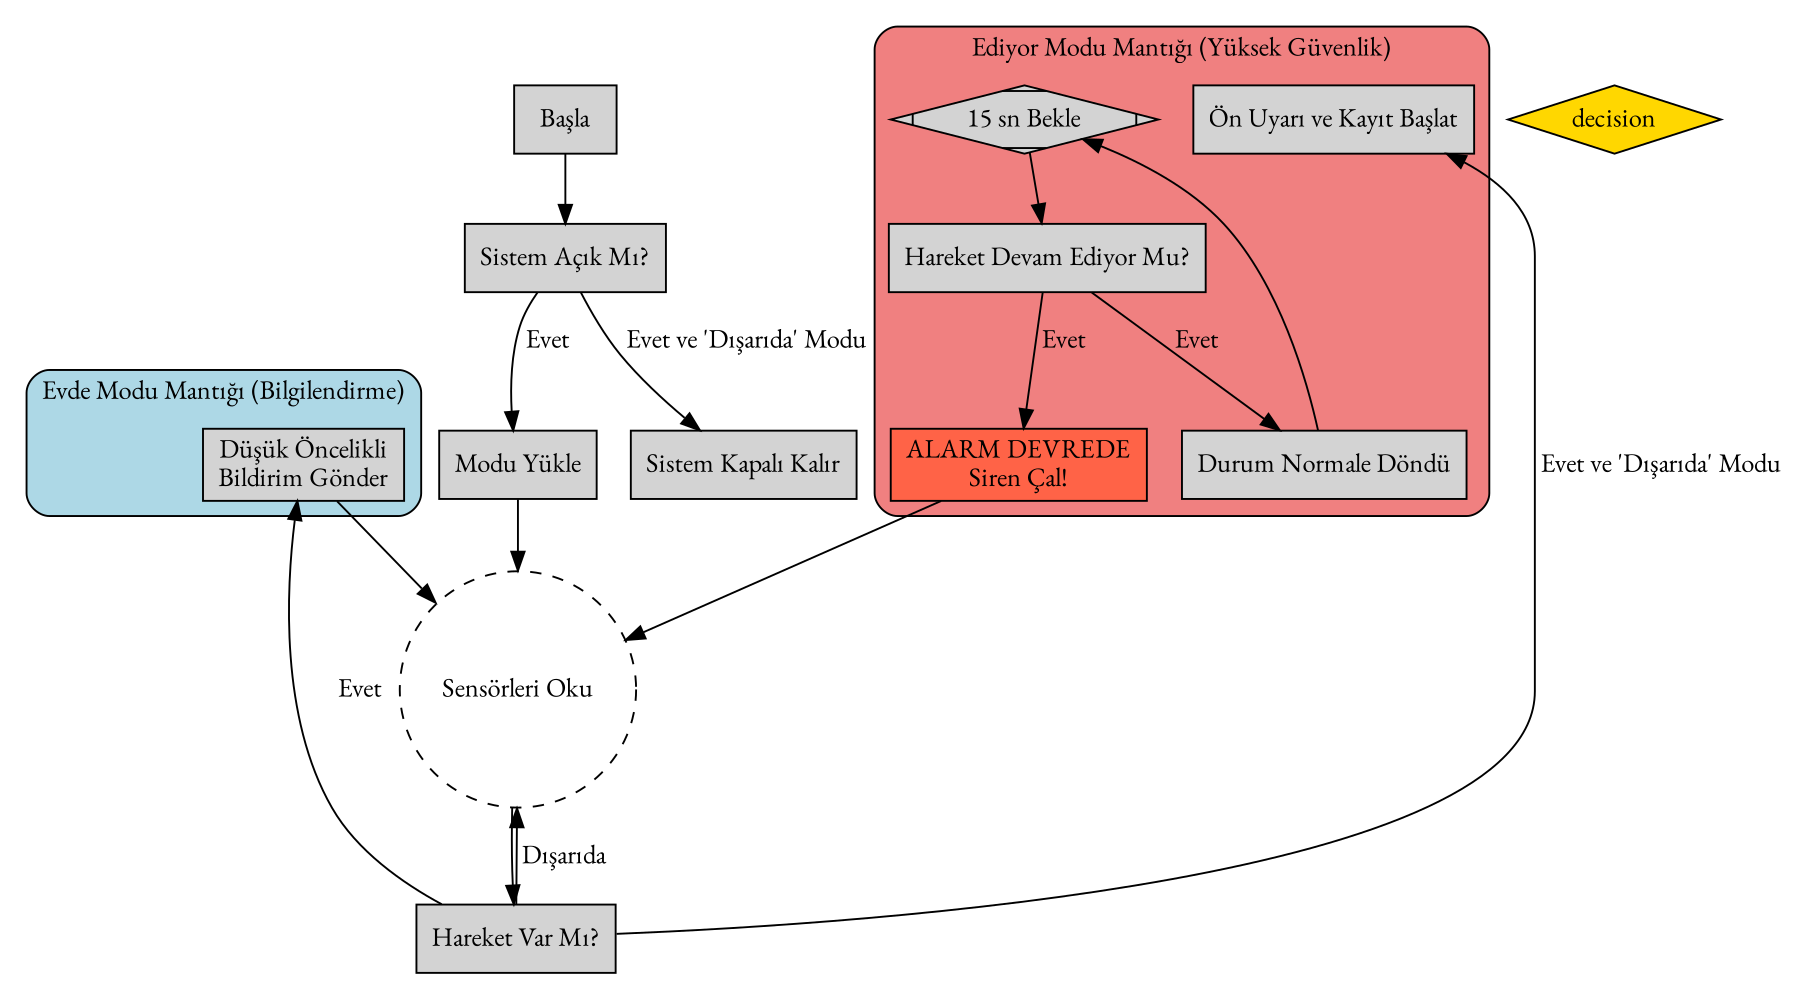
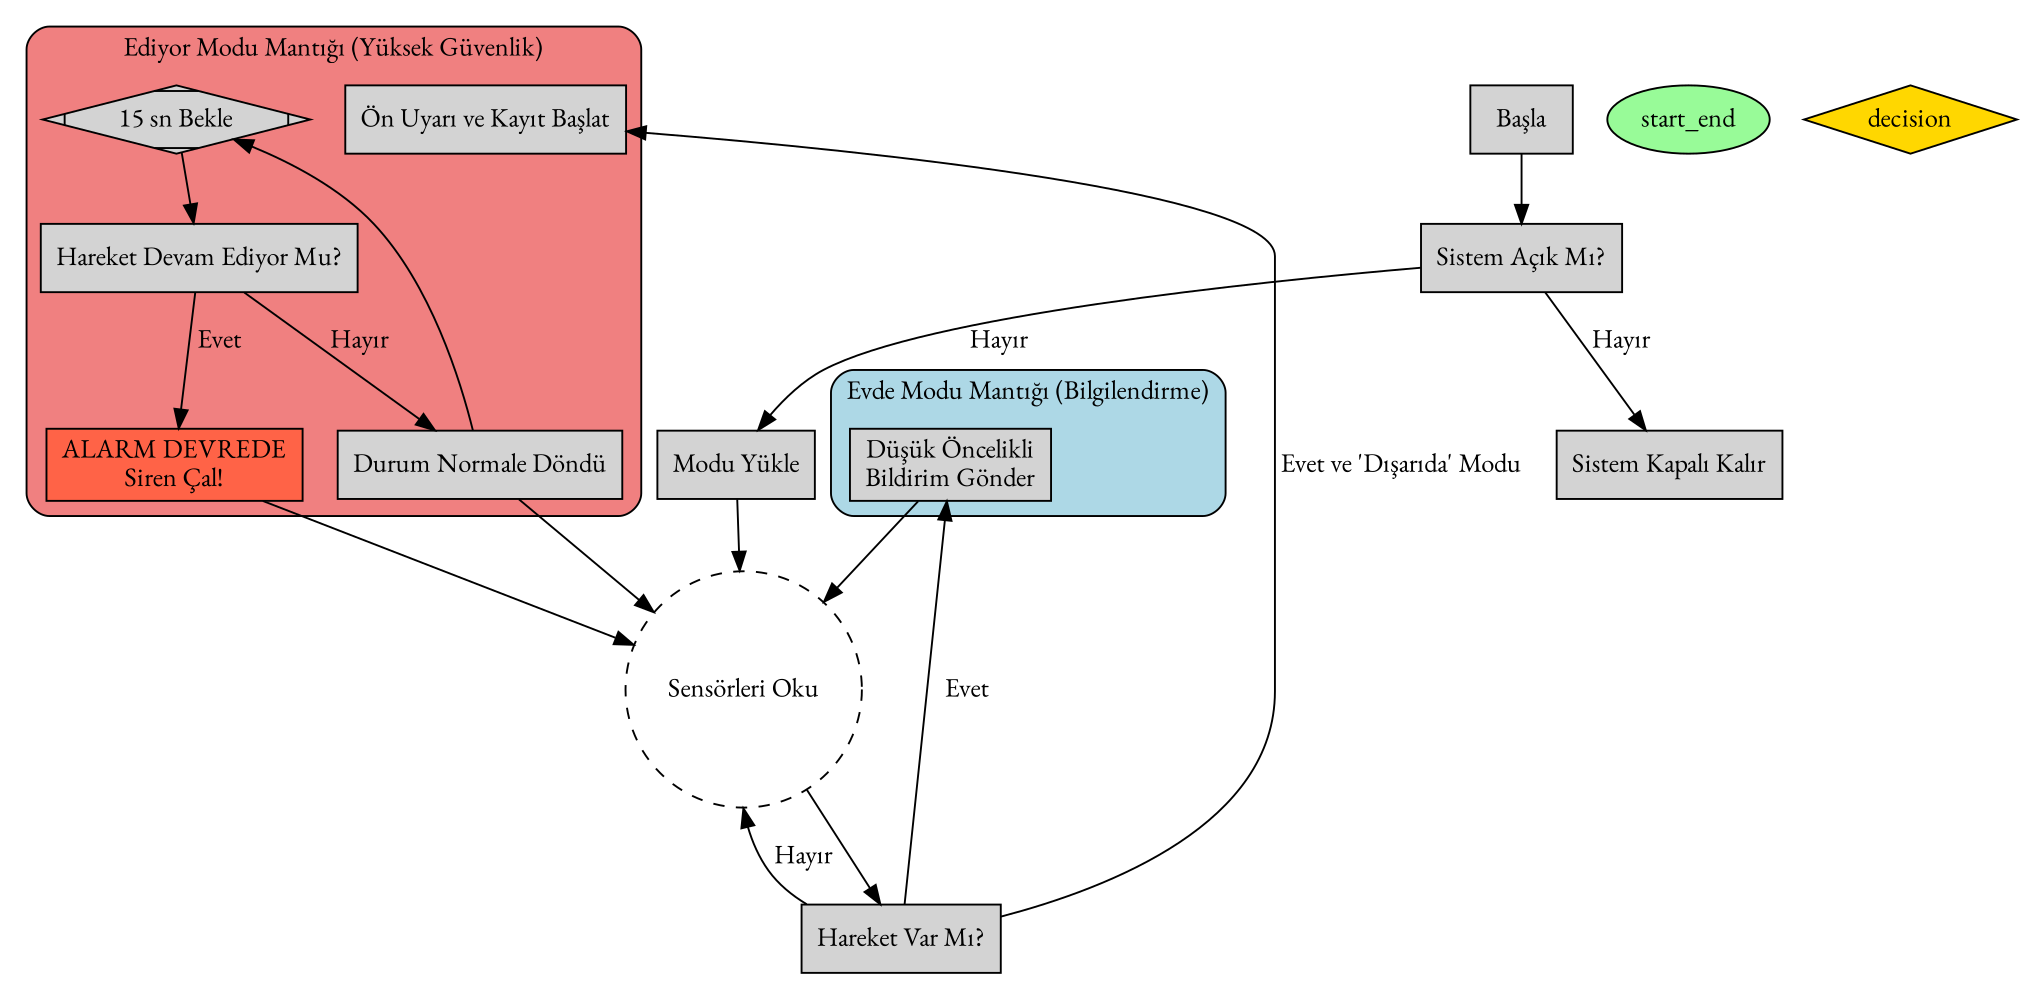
none -> (1689, 120)
(545, 341) -> (996, 341)
(744, 341) -> (1618, 341)
(1194, 341) -> (357, 341)
none -> (579, 550)
(562, 856) -> (801, 856)
